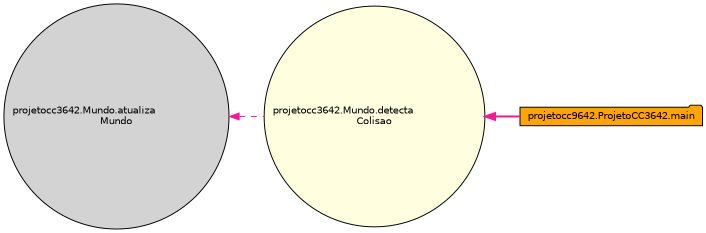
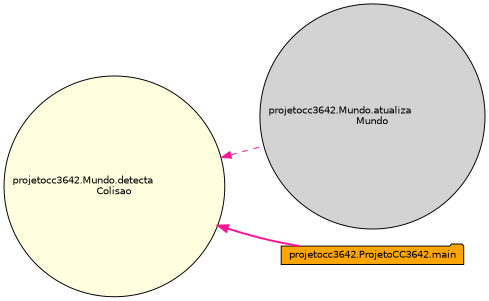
(252, 116) -> (247, 150)
(611, 116) -> (372, 255)
